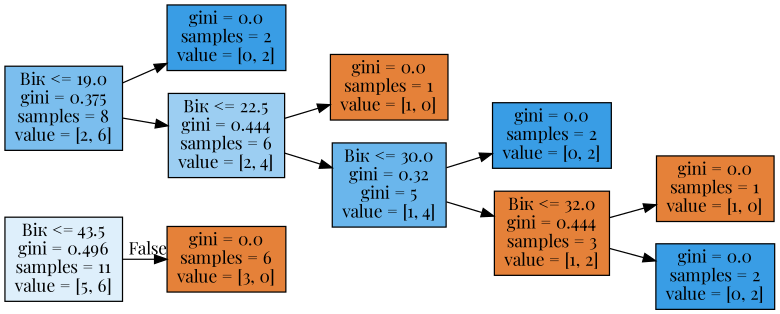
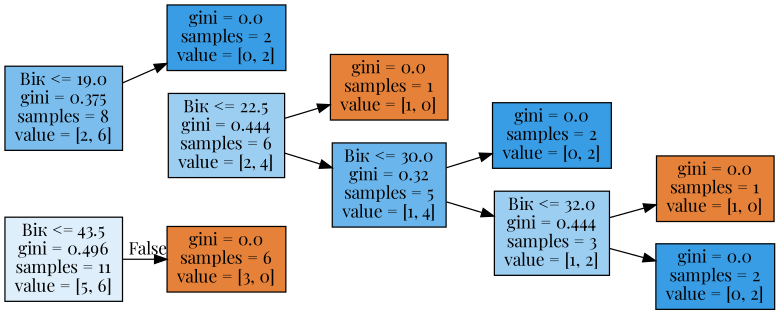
(139, 121) -> none
(389, 185) -> (389, 185)
(552, 233) -> (552, 233)
